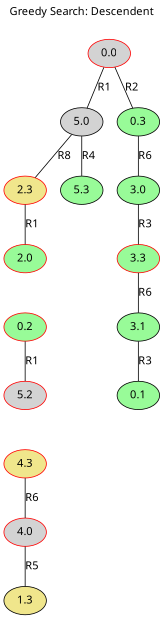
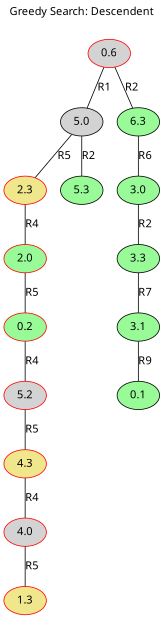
(109, 53) -> (109, 53)
(138, 122) -> (138, 122)
(64, 156) -> (64, 156)
(89, 156) -> (89, 156)
(32, 224) -> (32, 224)
(145, 224) -> (145, 224)
(138, 259) -> (138, 259)
none -> (25, 293)
(145, 293) -> (145, 293)
(32, 361) -> (32, 361)
(145, 361) -> (145, 361)
none -> (25, 430)
(32, 498) -> (32, 498)
(25, 601) -> (25, 601)
